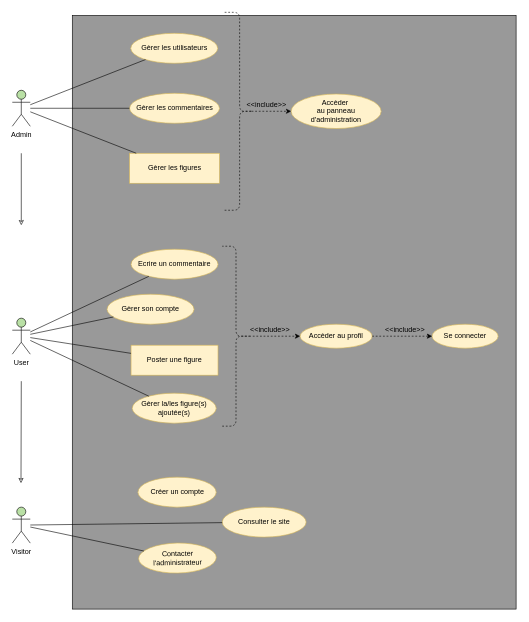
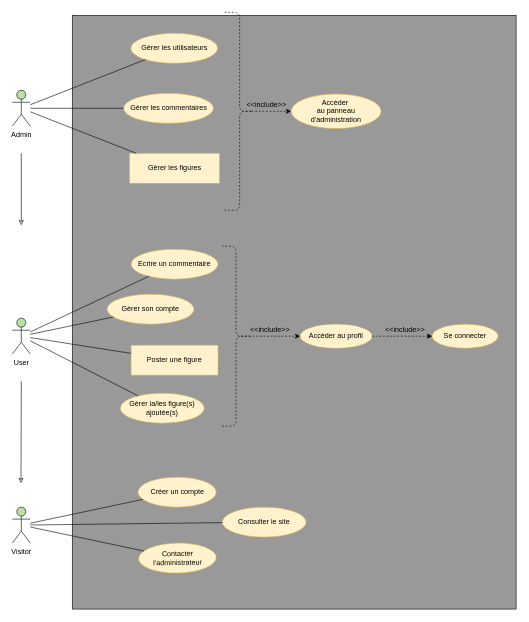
(175, 108) -> (169, 108)
(336, 336) -> (336, 336)
(174, 408) -> (162, 408)
none -> (86, 512)
